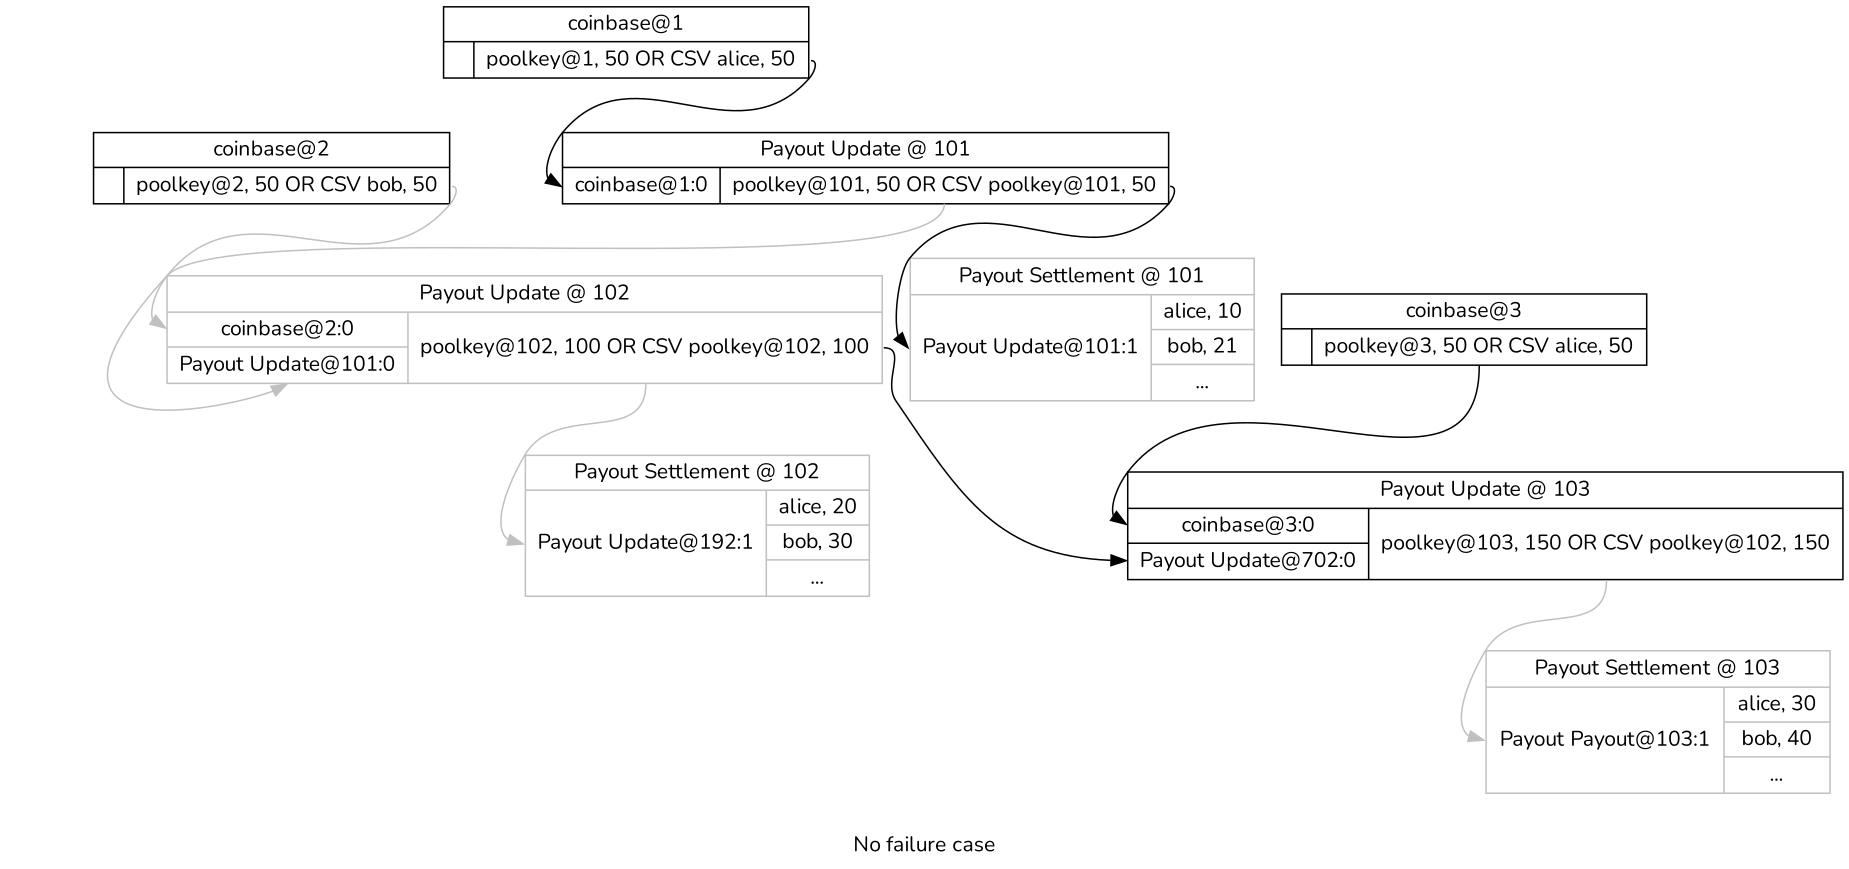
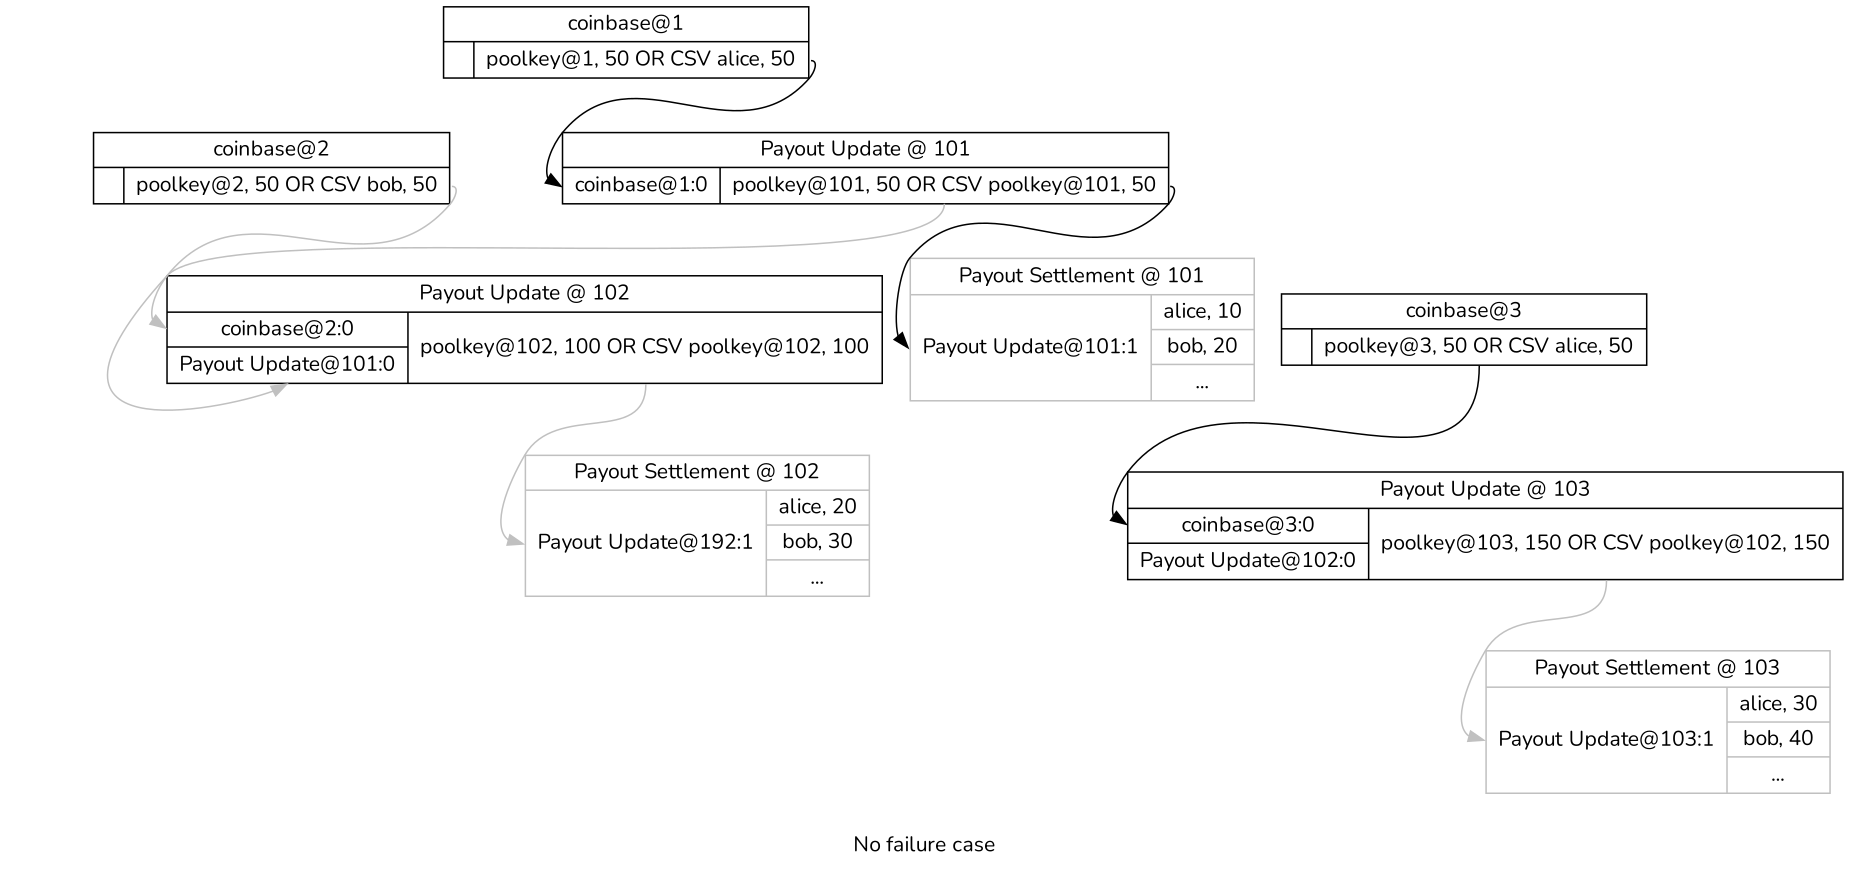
(525, 330) -> (525, 330)
(1203, 346) -> (1203, 346)
(961, 490) -> none
(1248, 561) -> (1248, 561)
(1605, 739) -> (1607, 739)
